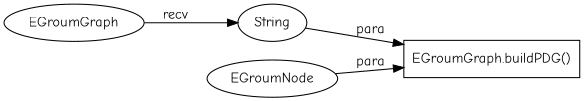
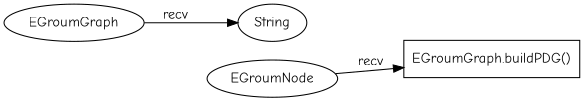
(349, 35) -> none
(371, 62) -> (371, 62)
